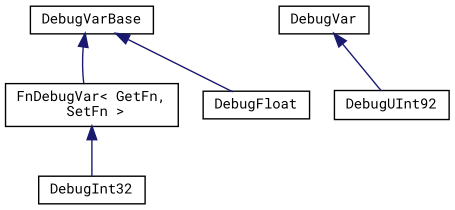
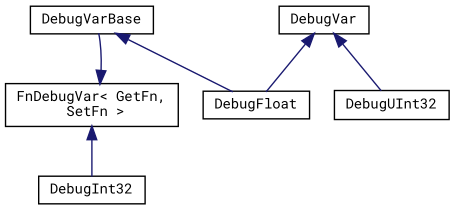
(83, 66) -> (101, 52)
none -> (286, 68)
(392, 105) -> (392, 105)
